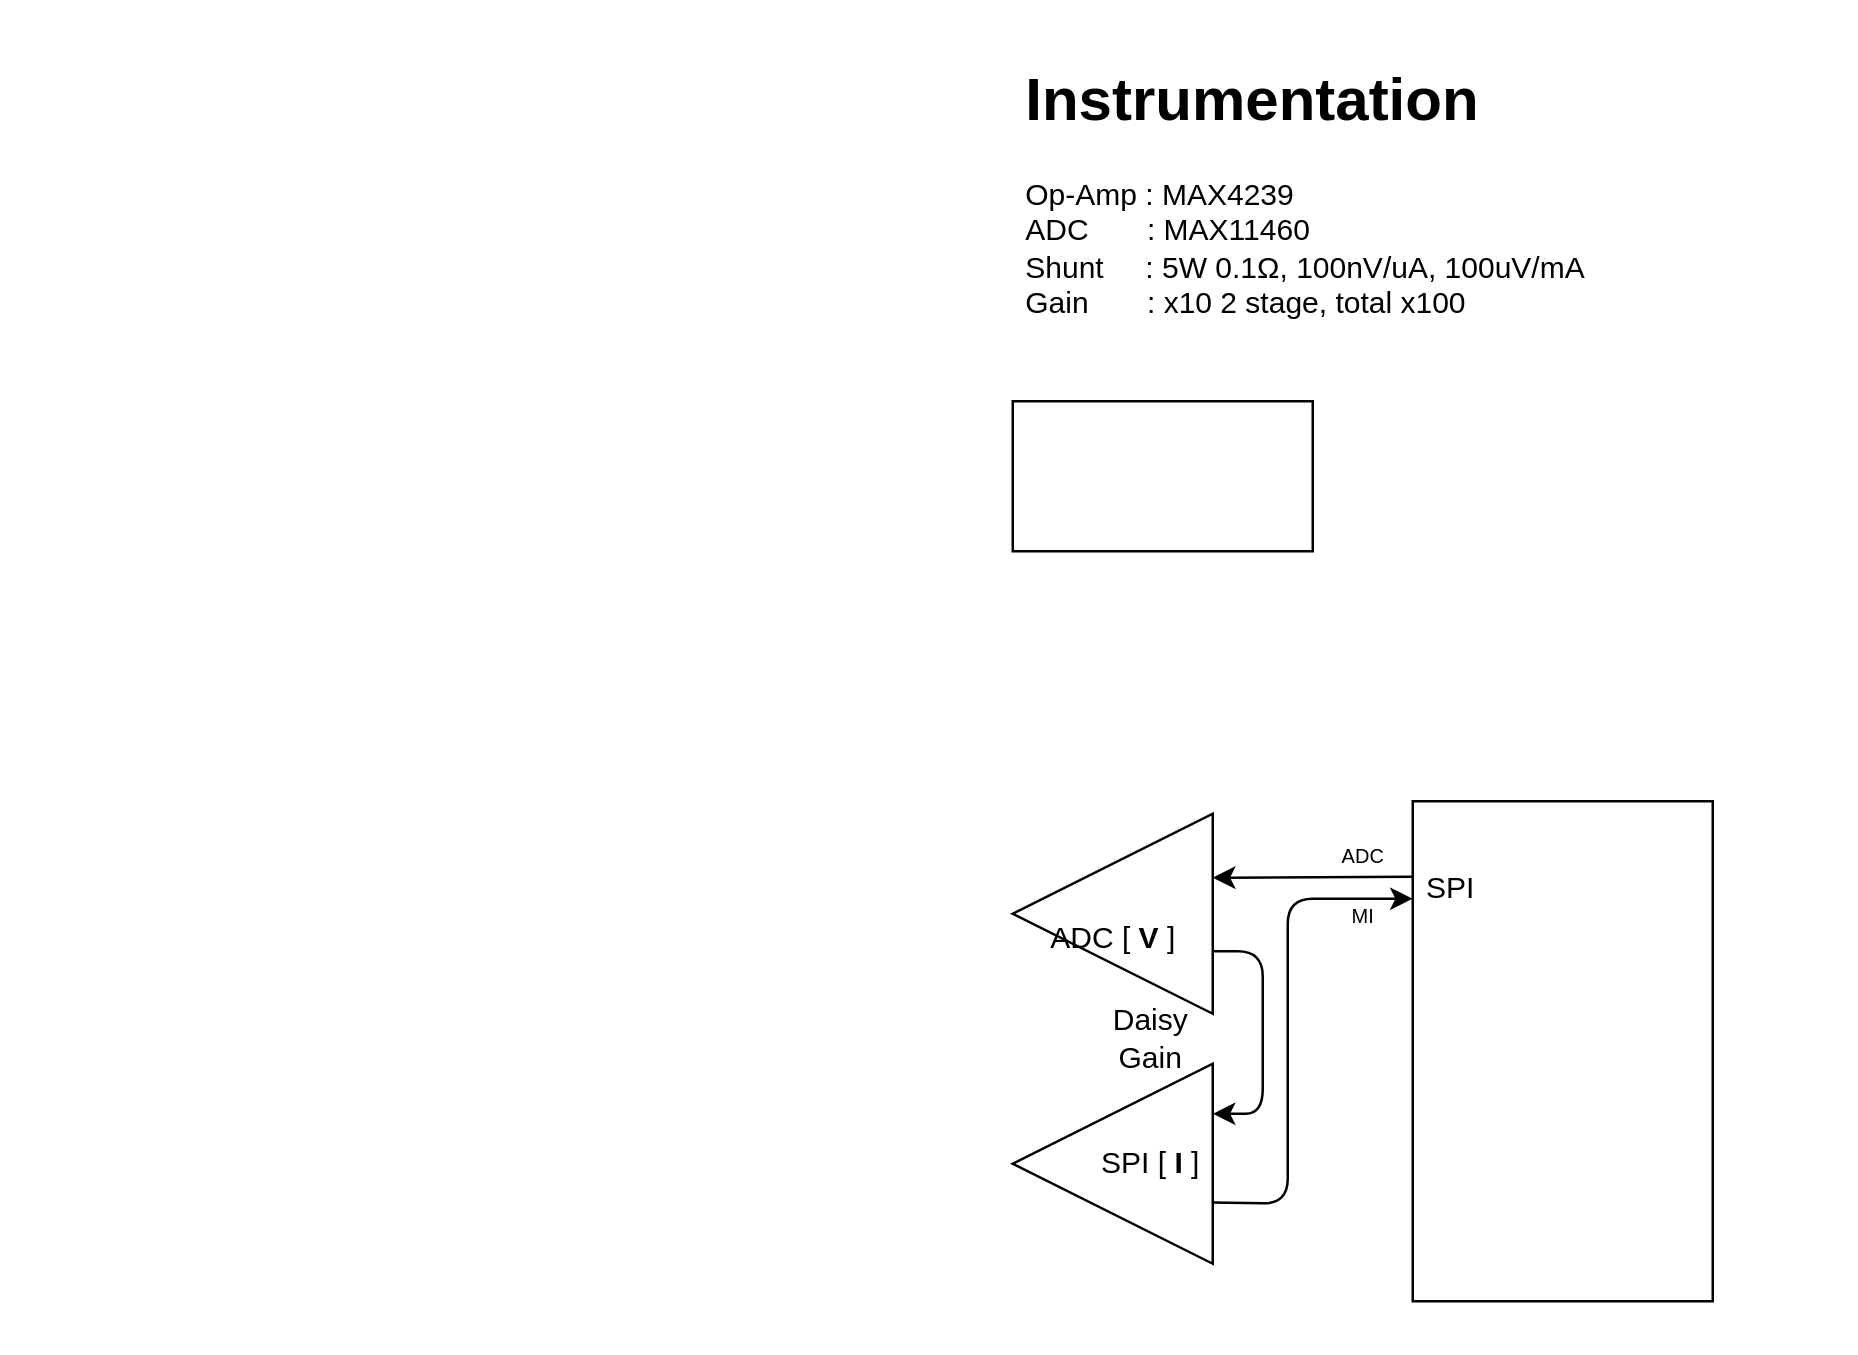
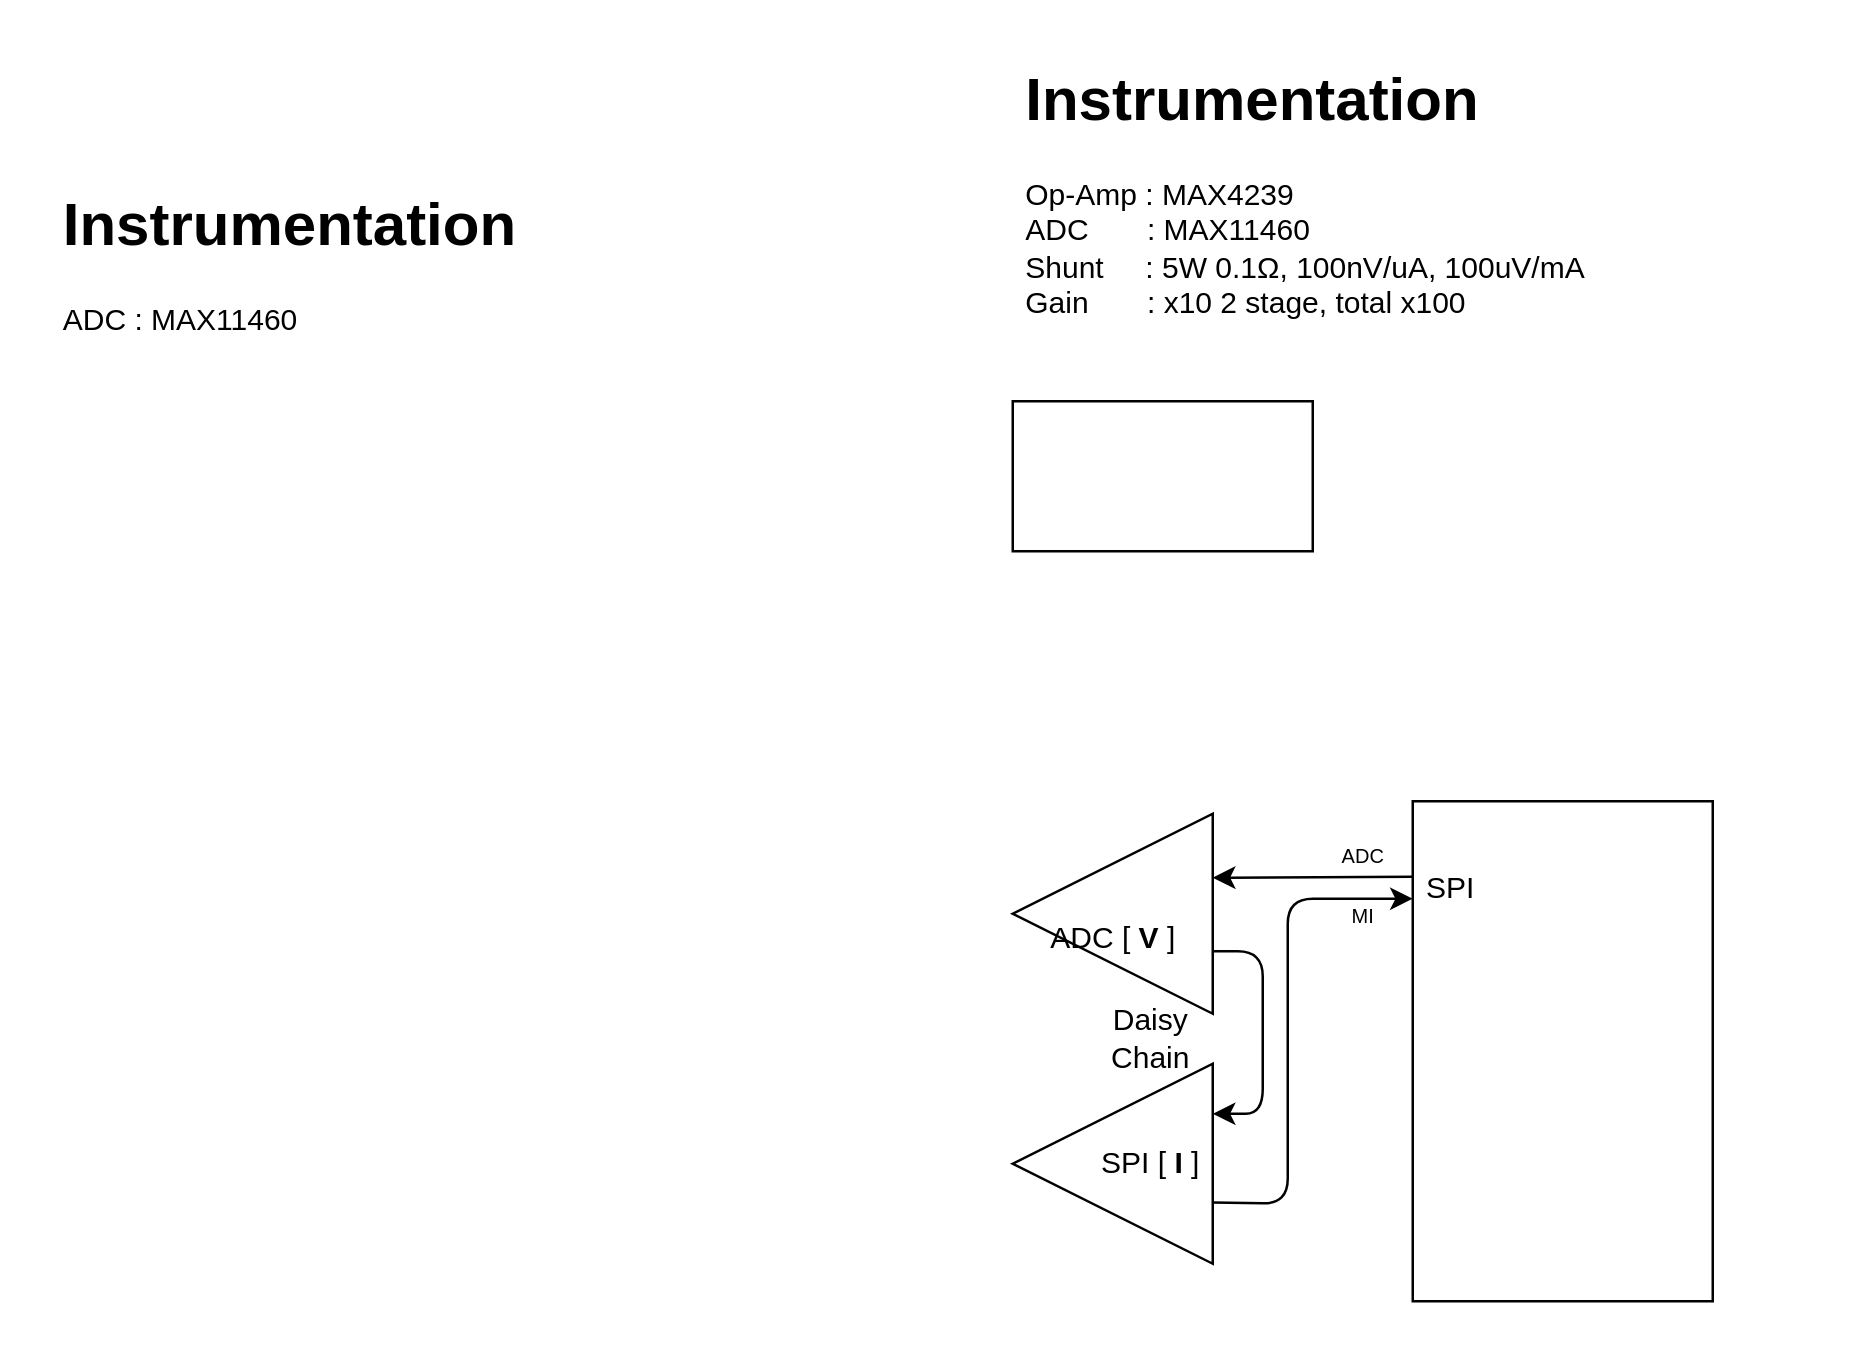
none -> (289, 326)
(1151, 1039) -> (1151, 1039)
